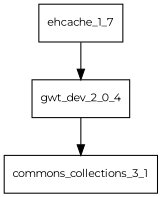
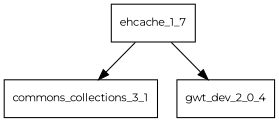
(81, 131) -> (121, 57)
